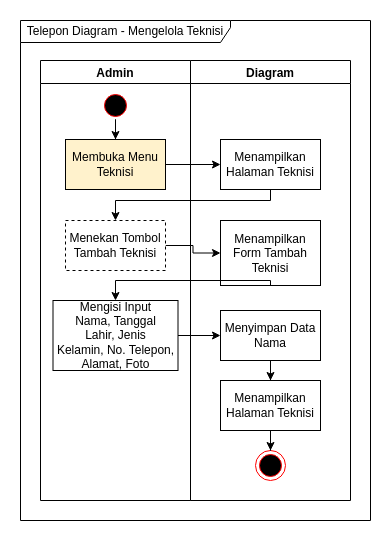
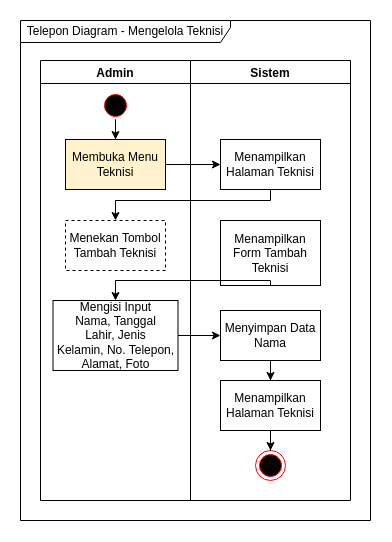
(270, 73) -> (270, 73)
(193, 246) -> none
